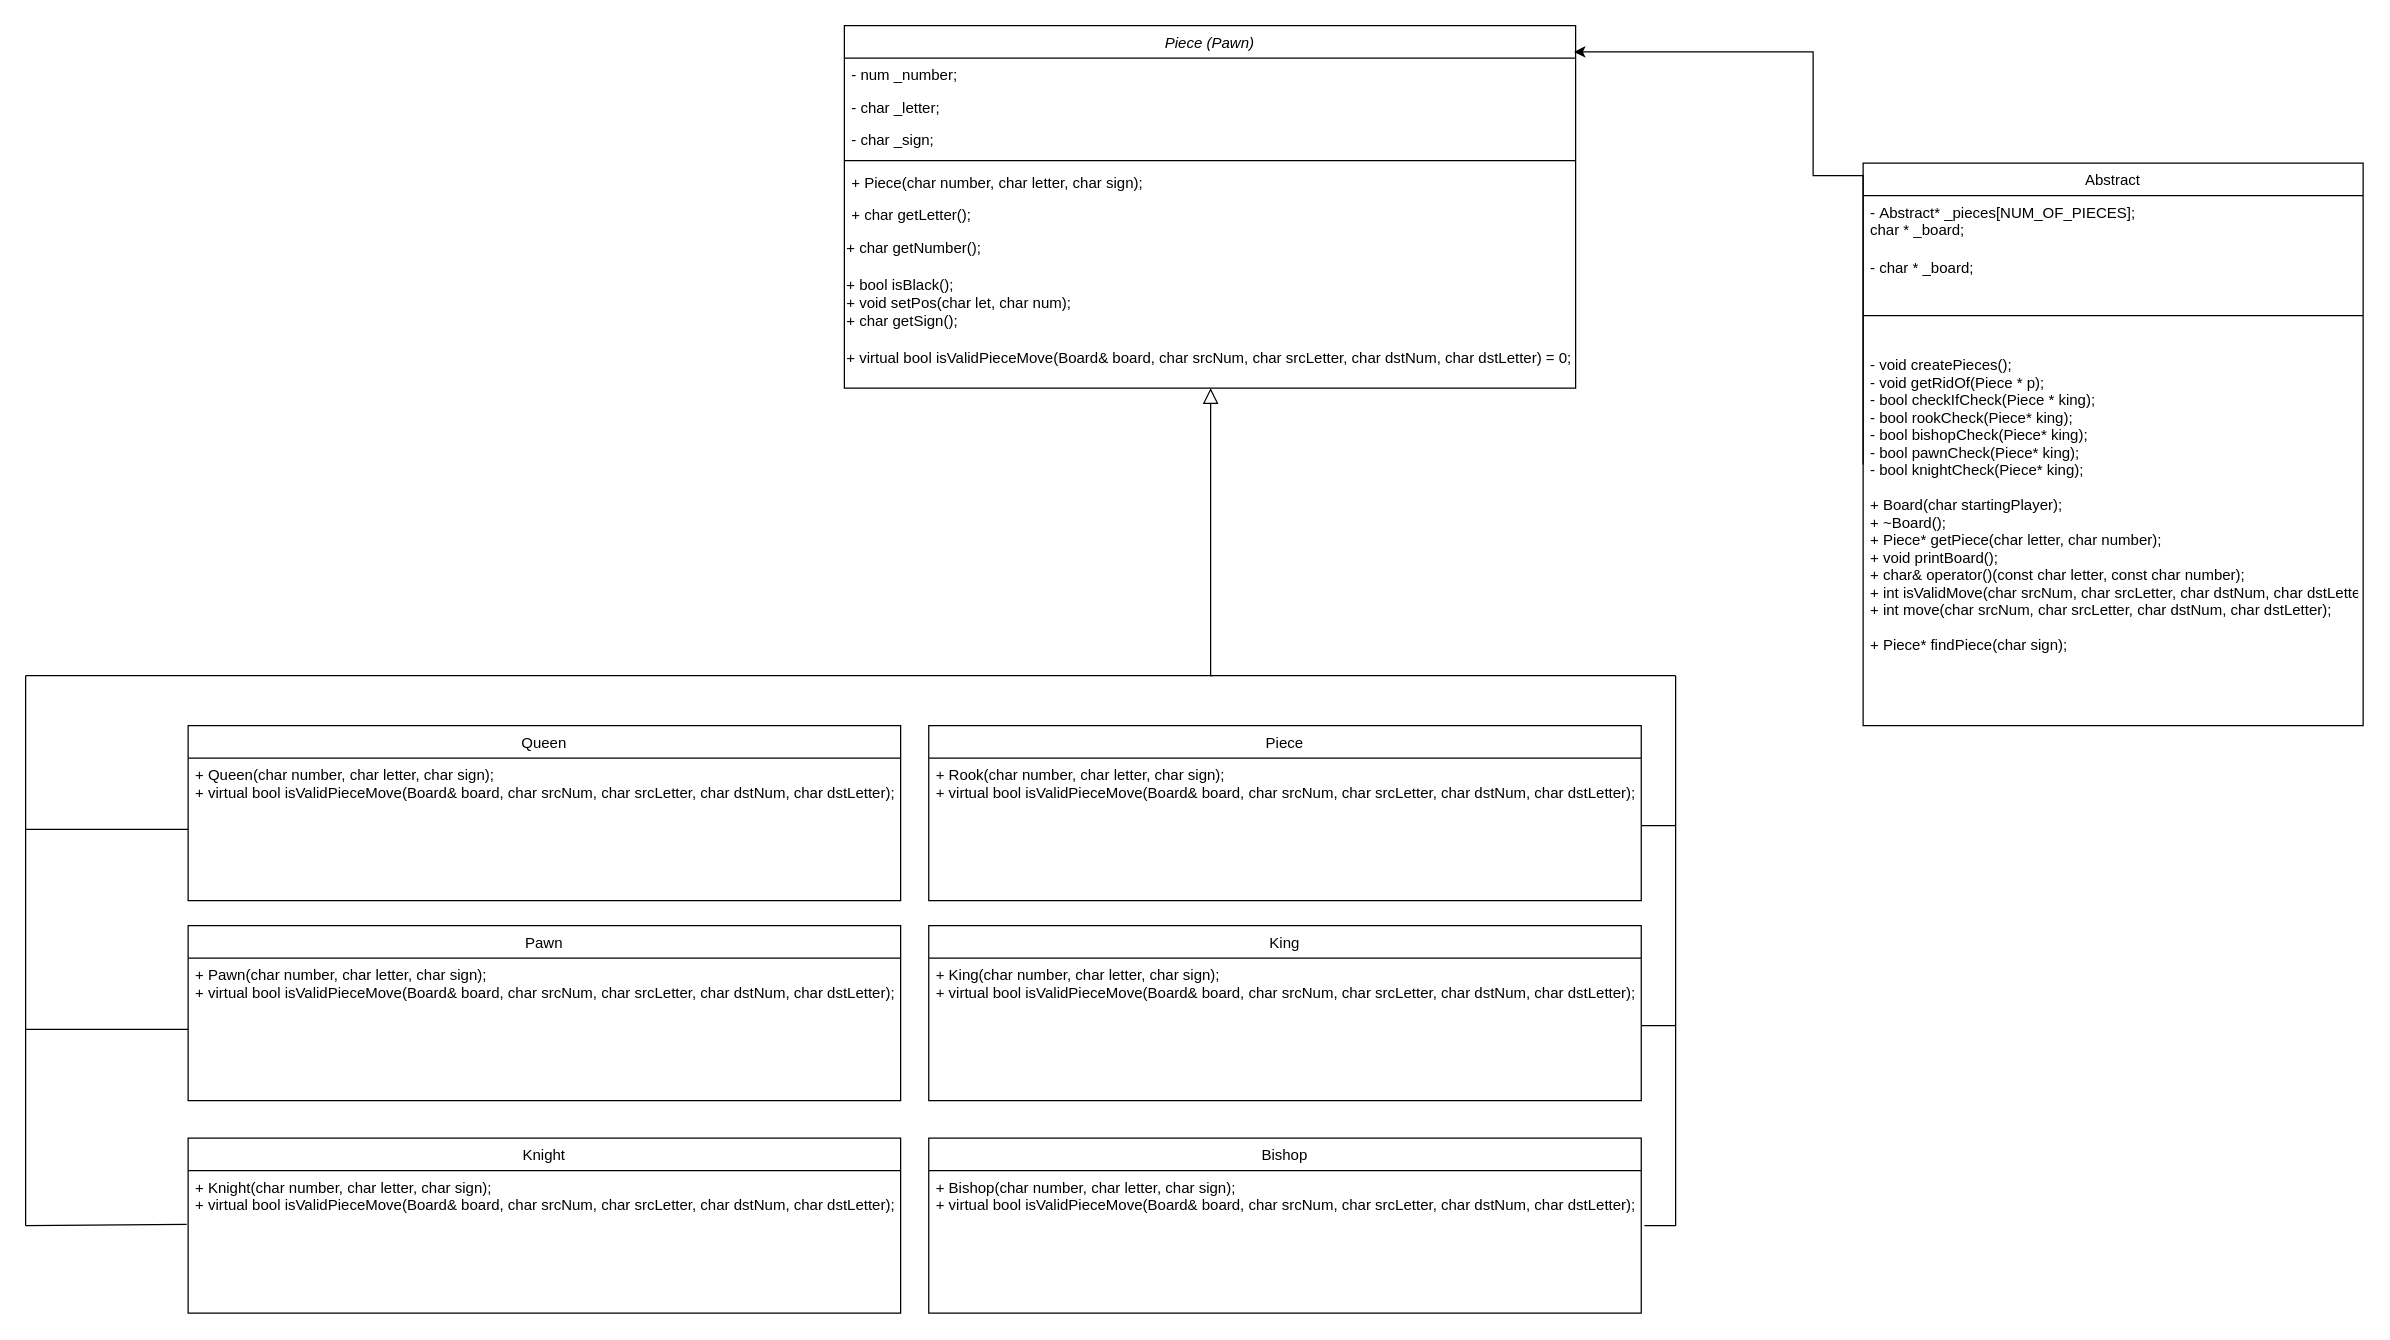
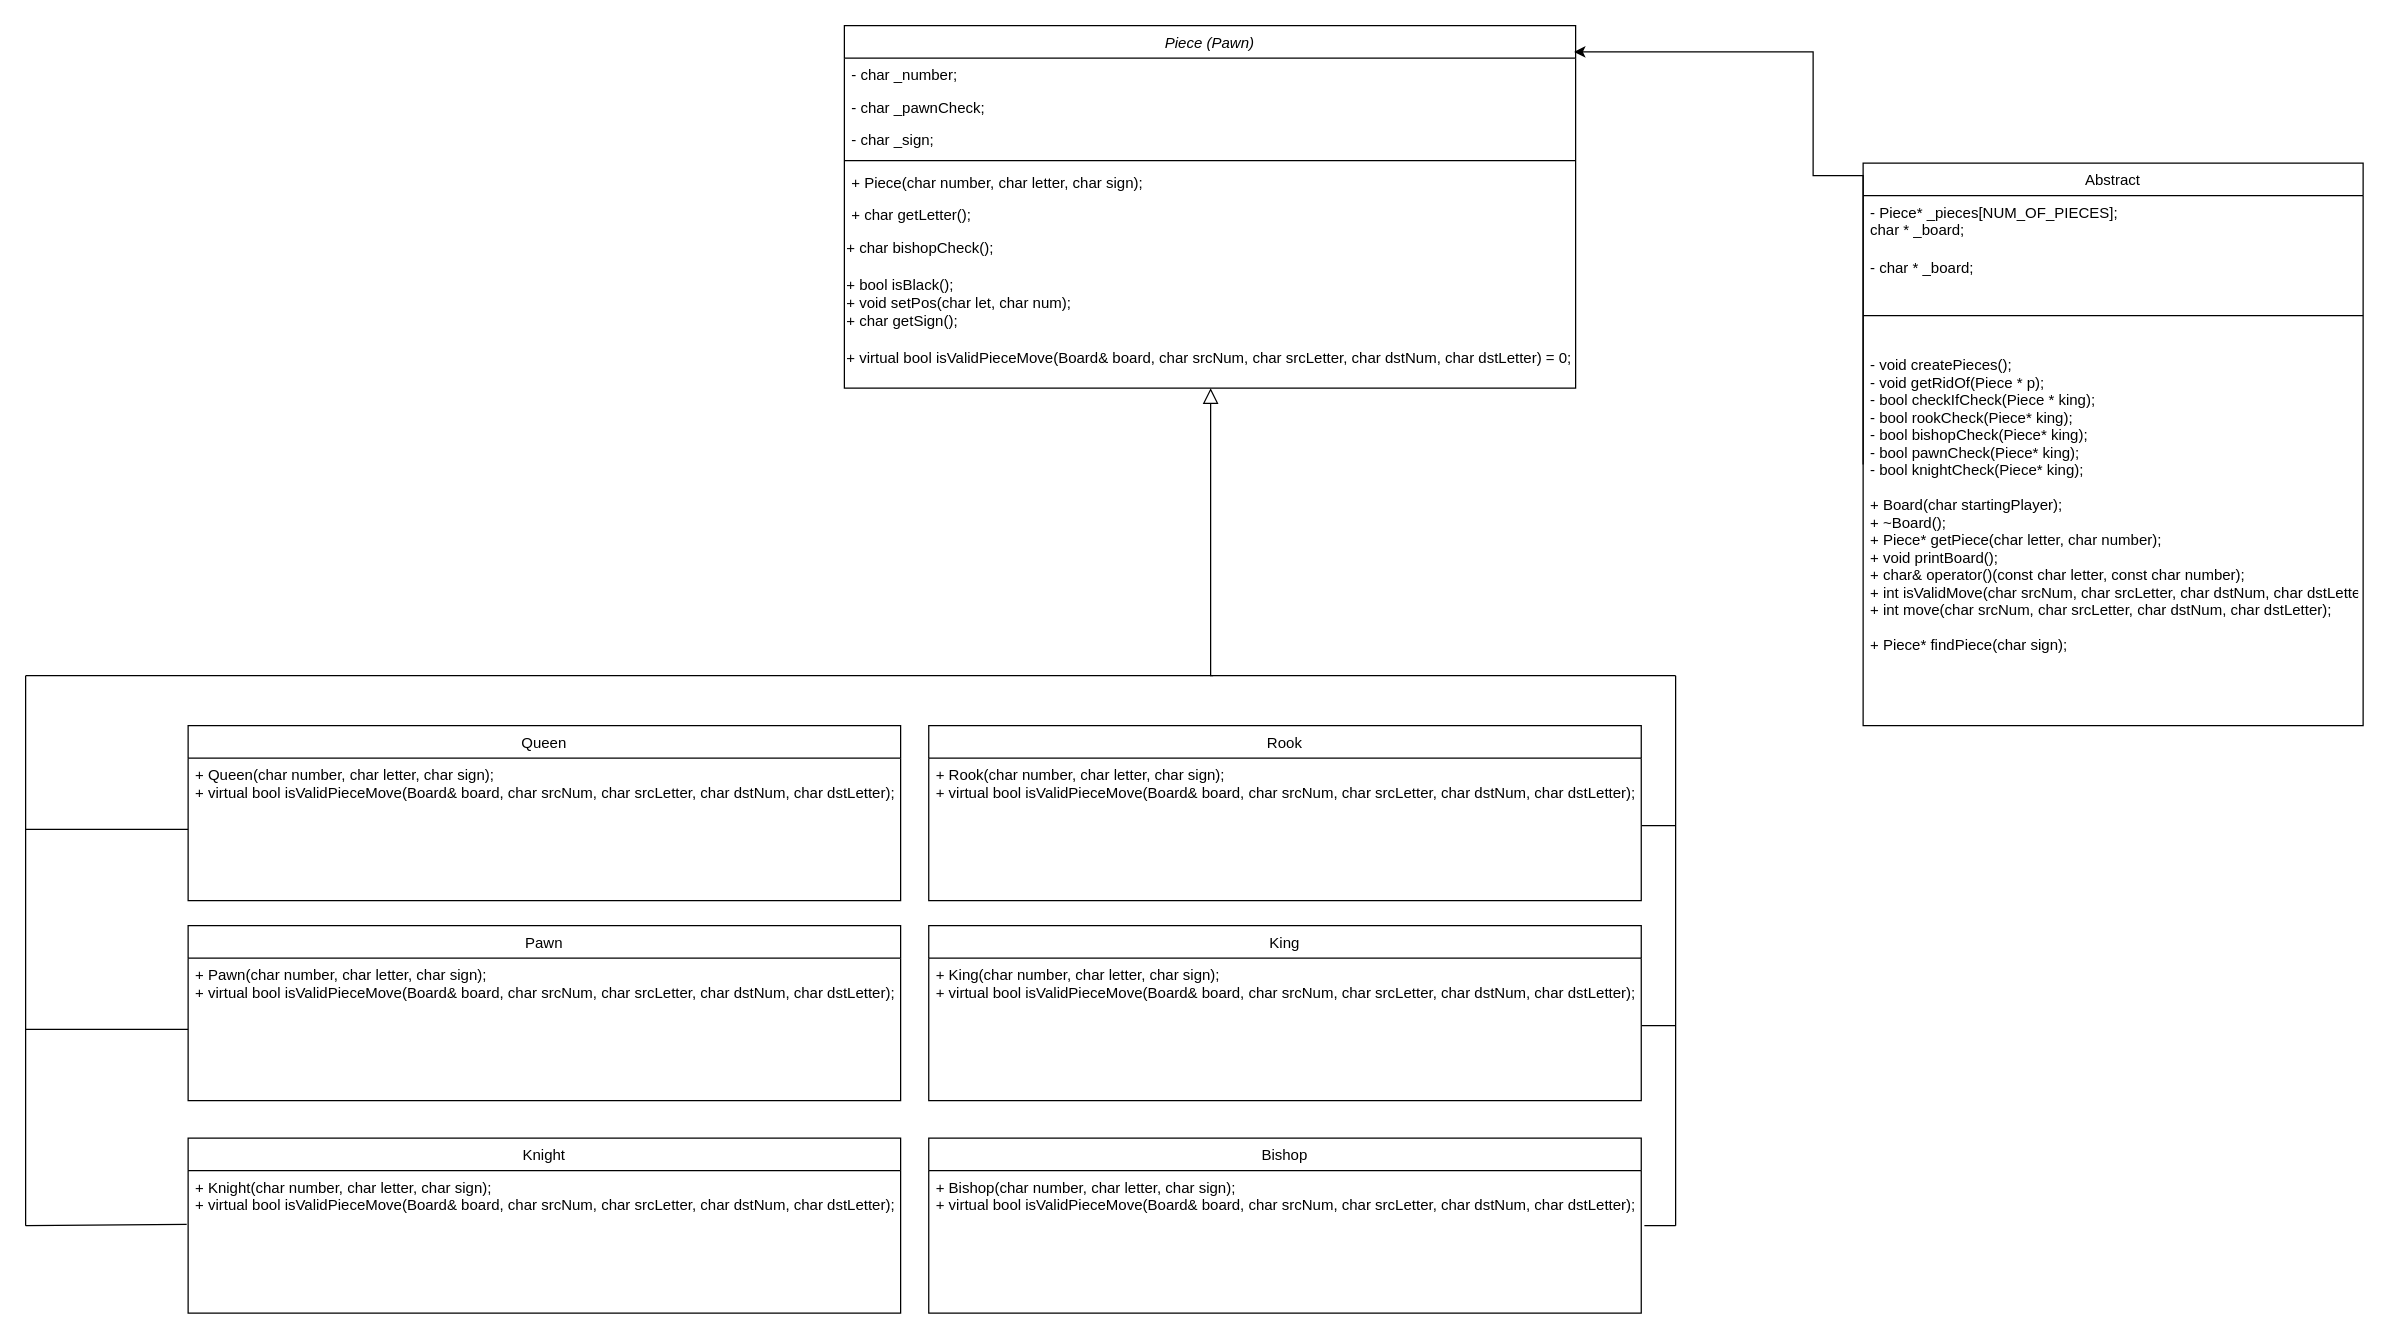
(904, 75) -> (908, 75)
(906, 108) -> (921, 108)
(2011, 213) -> (1997, 213)
(923, 248) -> (929, 248)
(1284, 743) -> (1284, 743)
